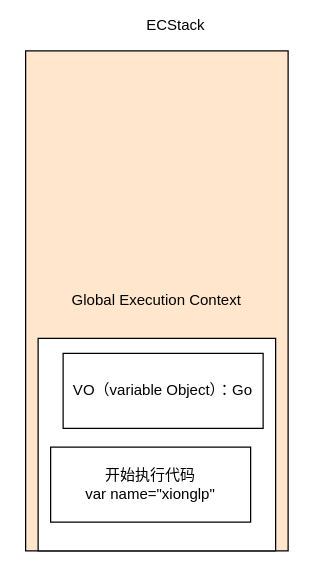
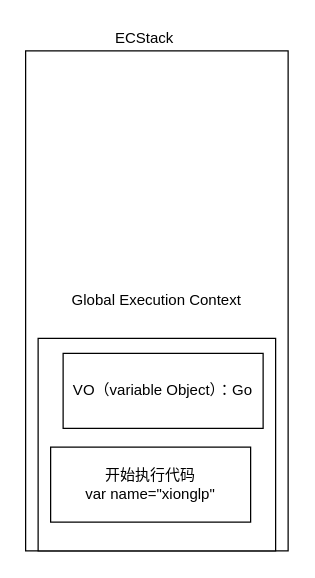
(182, 26) -> (151, 38)
(157, 301) -> (157, 301)
